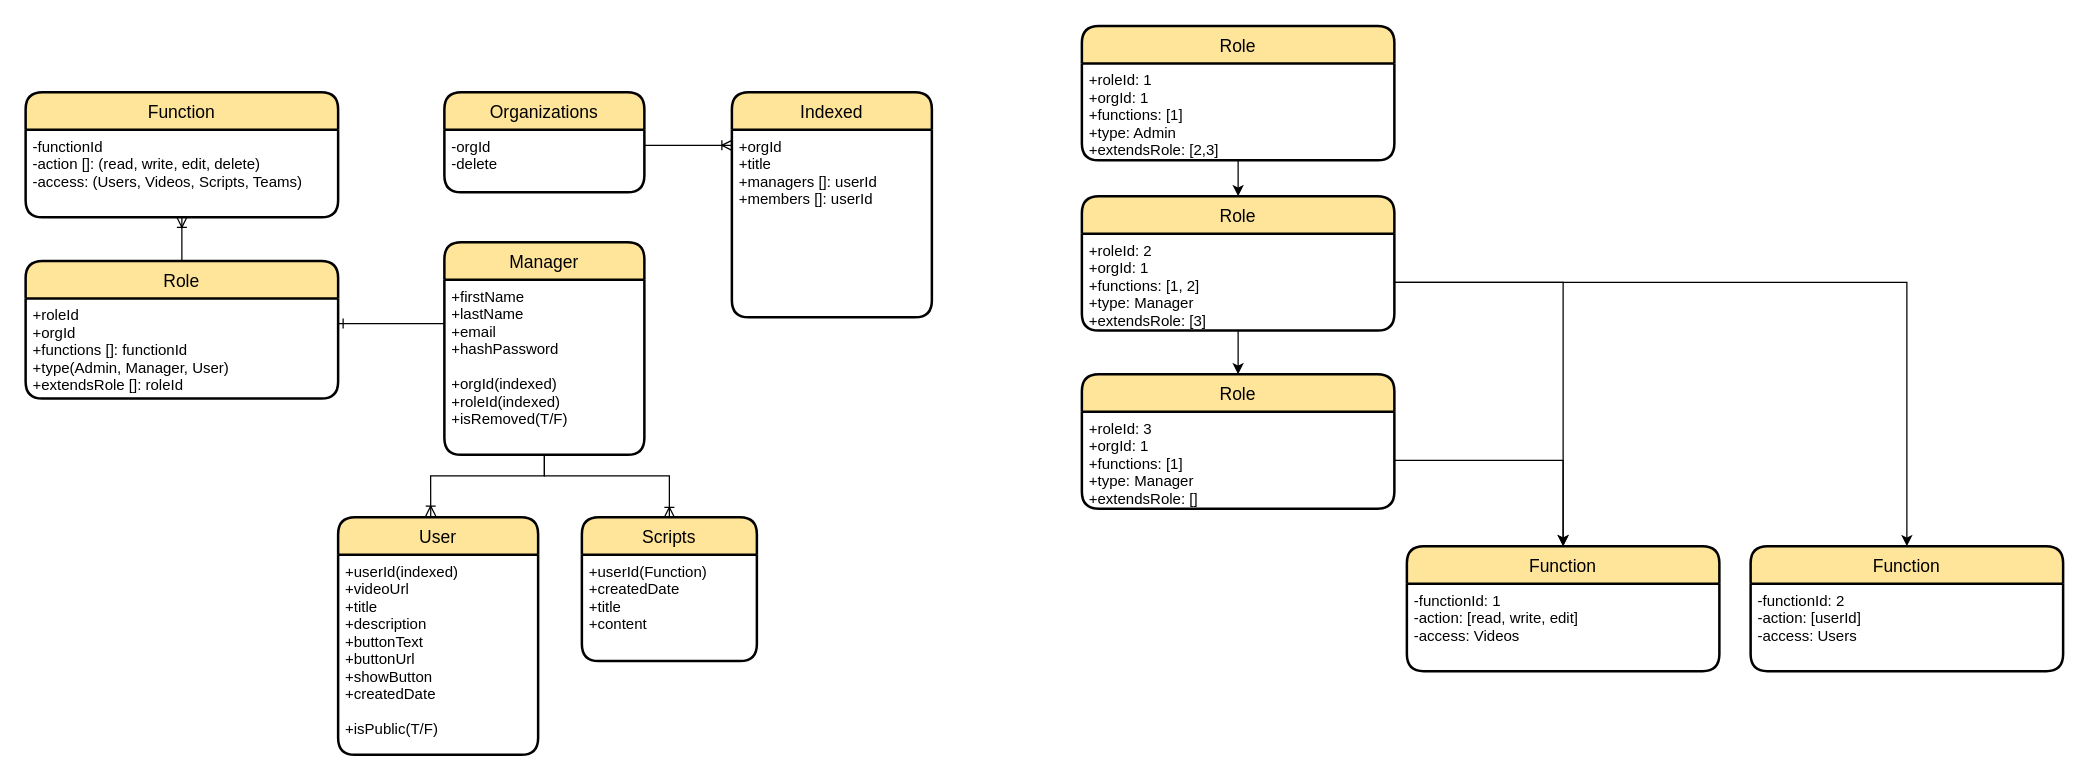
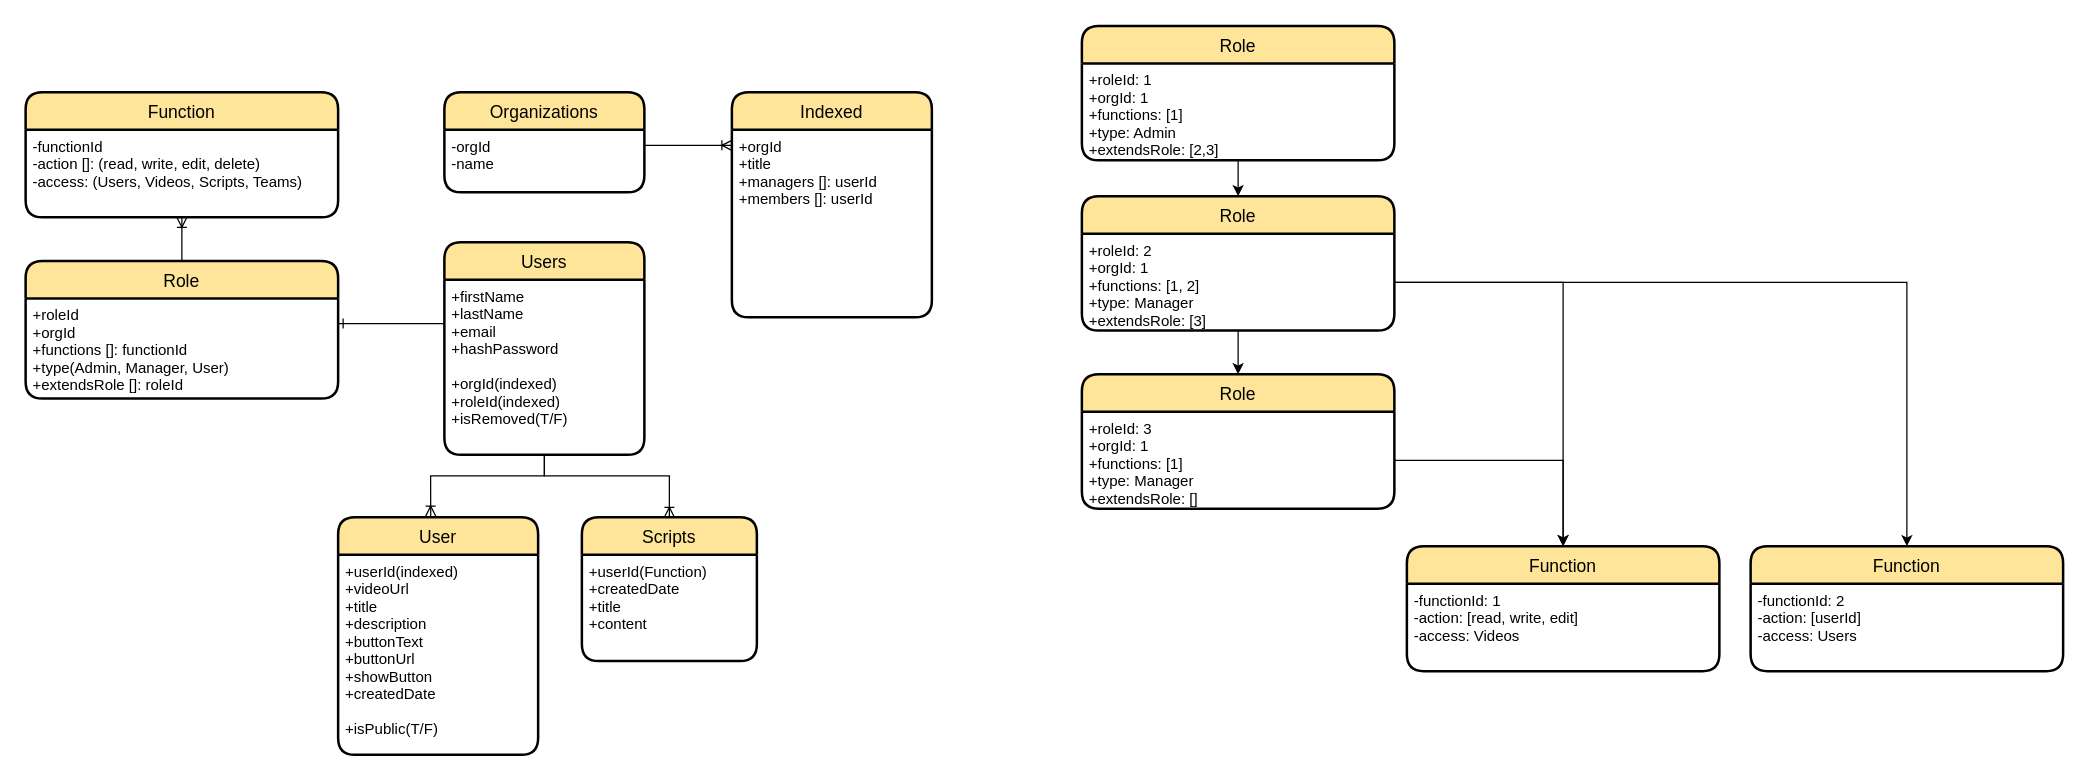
(476, 146) -> (476, 146)
(544, 262) -> (544, 262)
